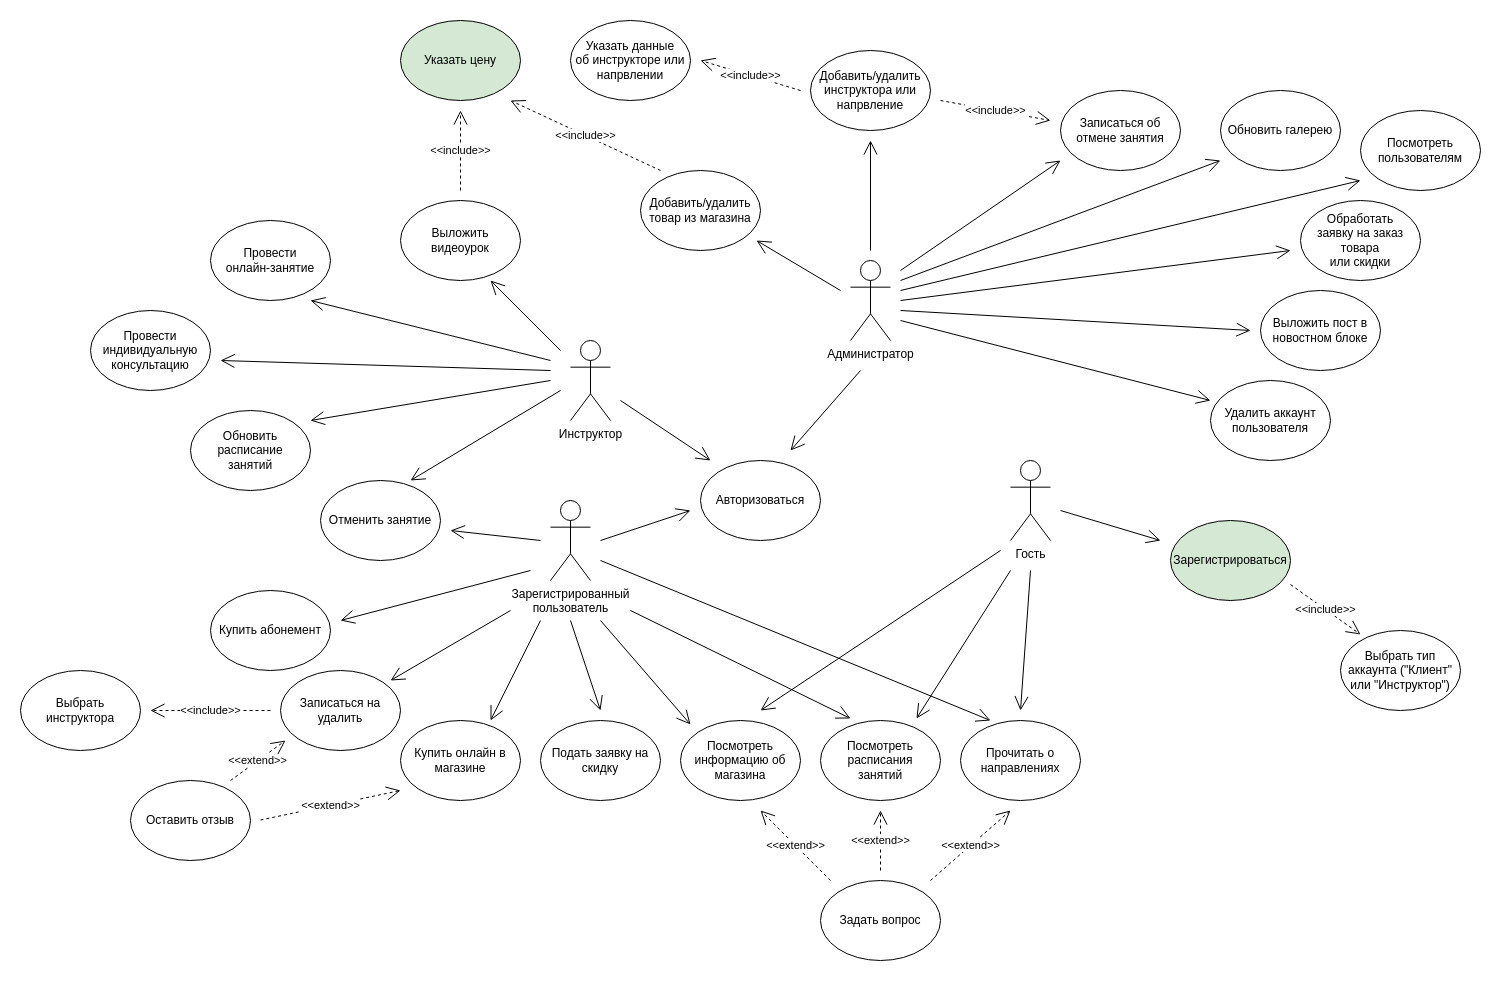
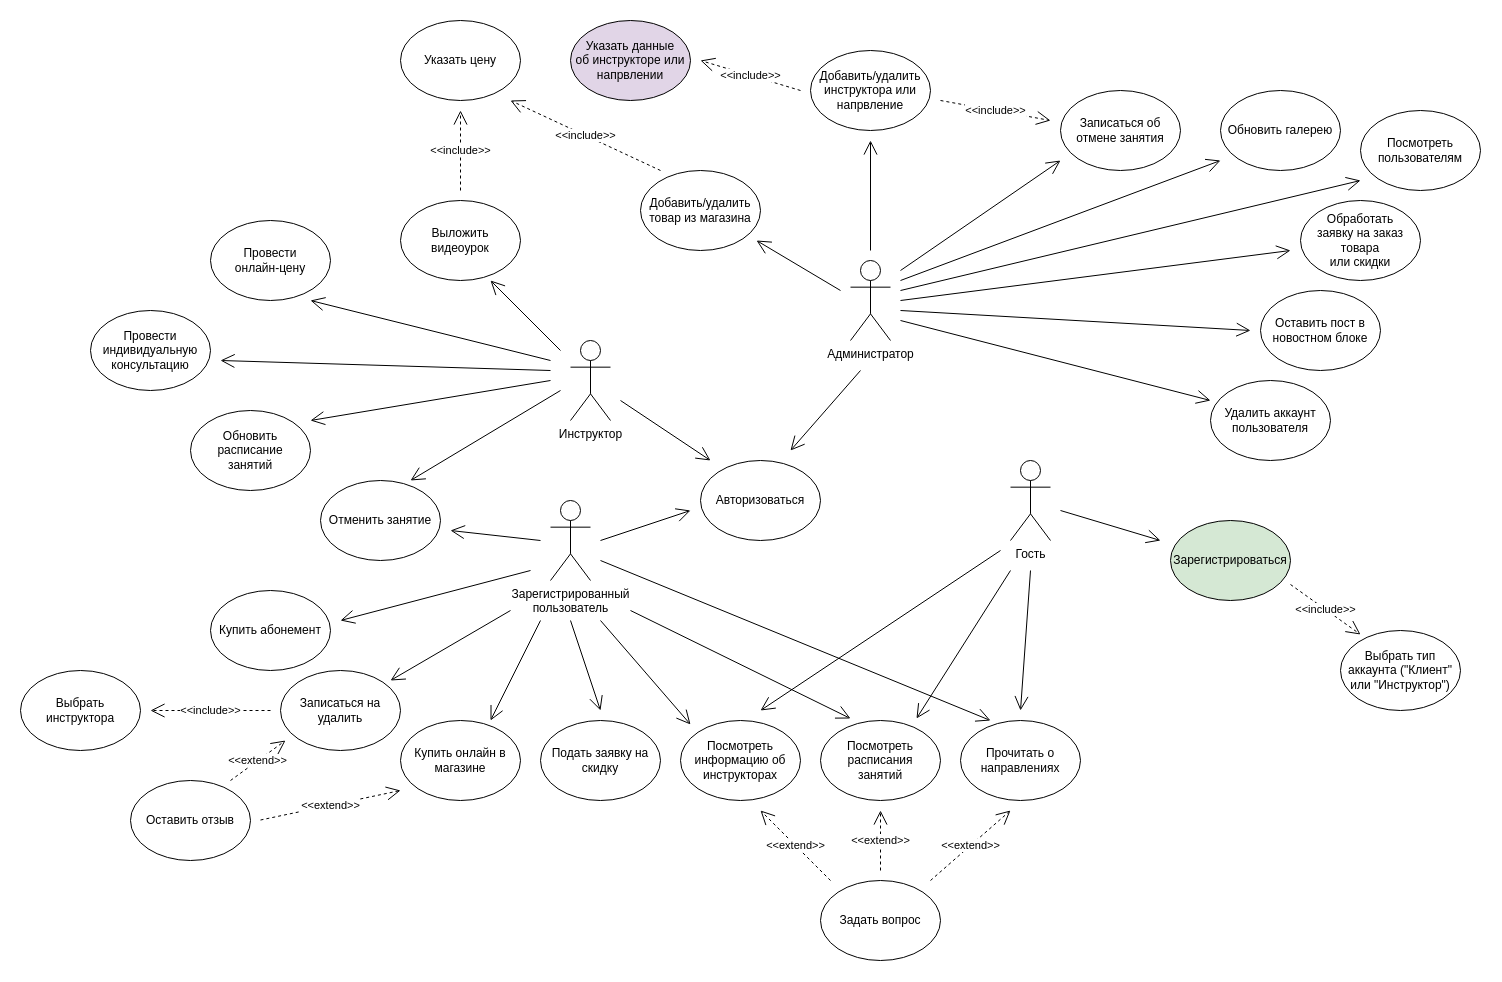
(461, 61) -> (461, 61)
(631, 61) -> (631, 61)
(271, 261) -> (271, 261)
(1321, 331) -> (1321, 331)
(741, 761) -> (741, 761)
